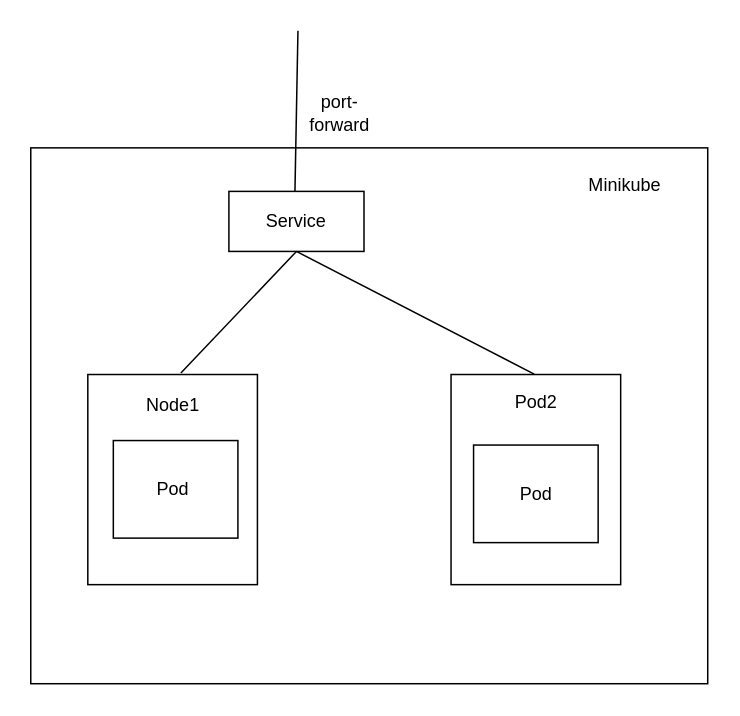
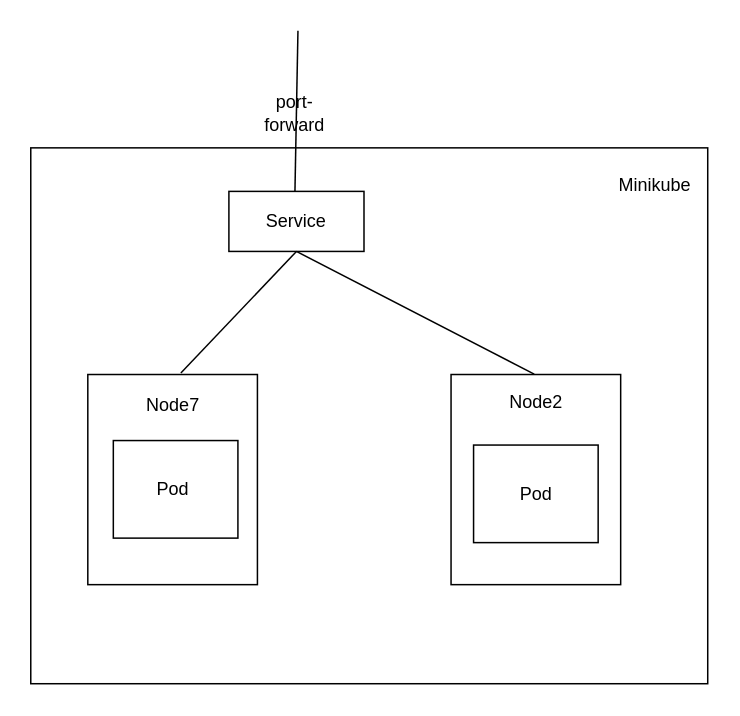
(340, 113) -> (295, 113)
(625, 185) -> (655, 185)
(536, 403) -> (536, 403)
(173, 406) -> (173, 406)
